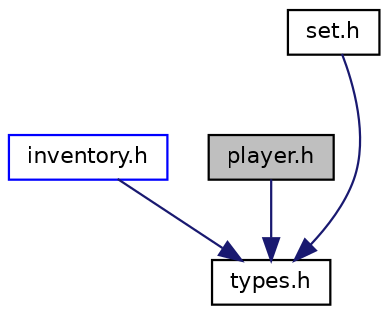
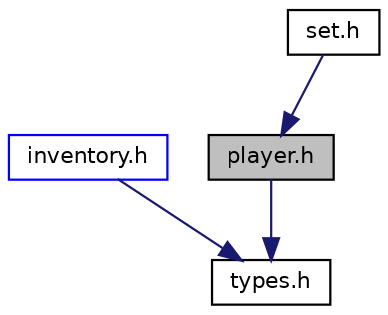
(359, 155) -> (308, 85)
